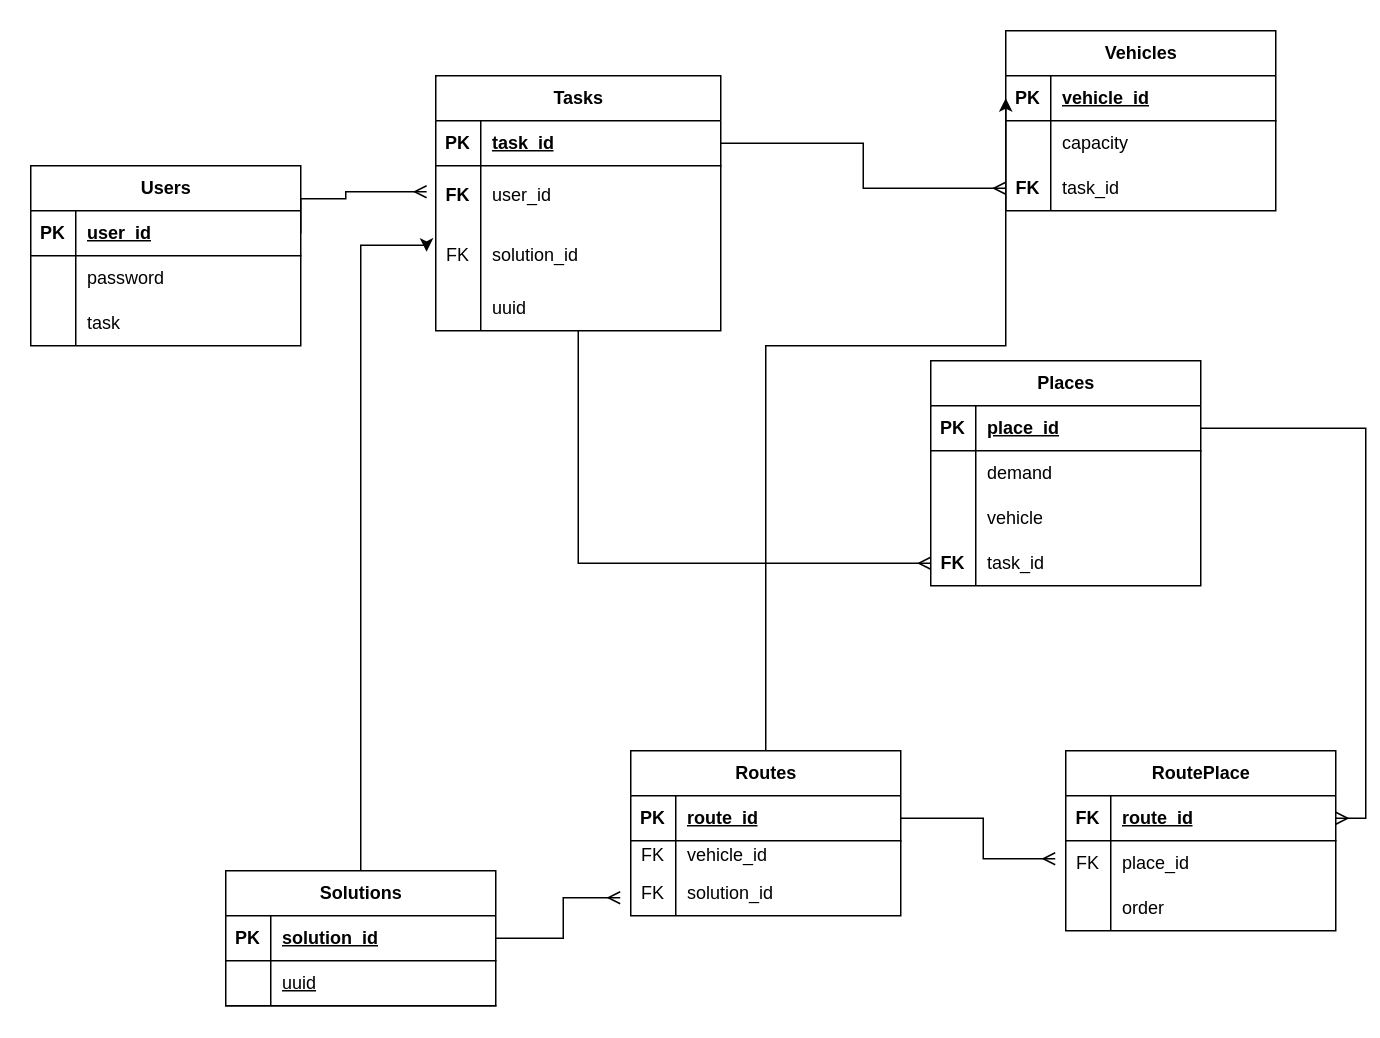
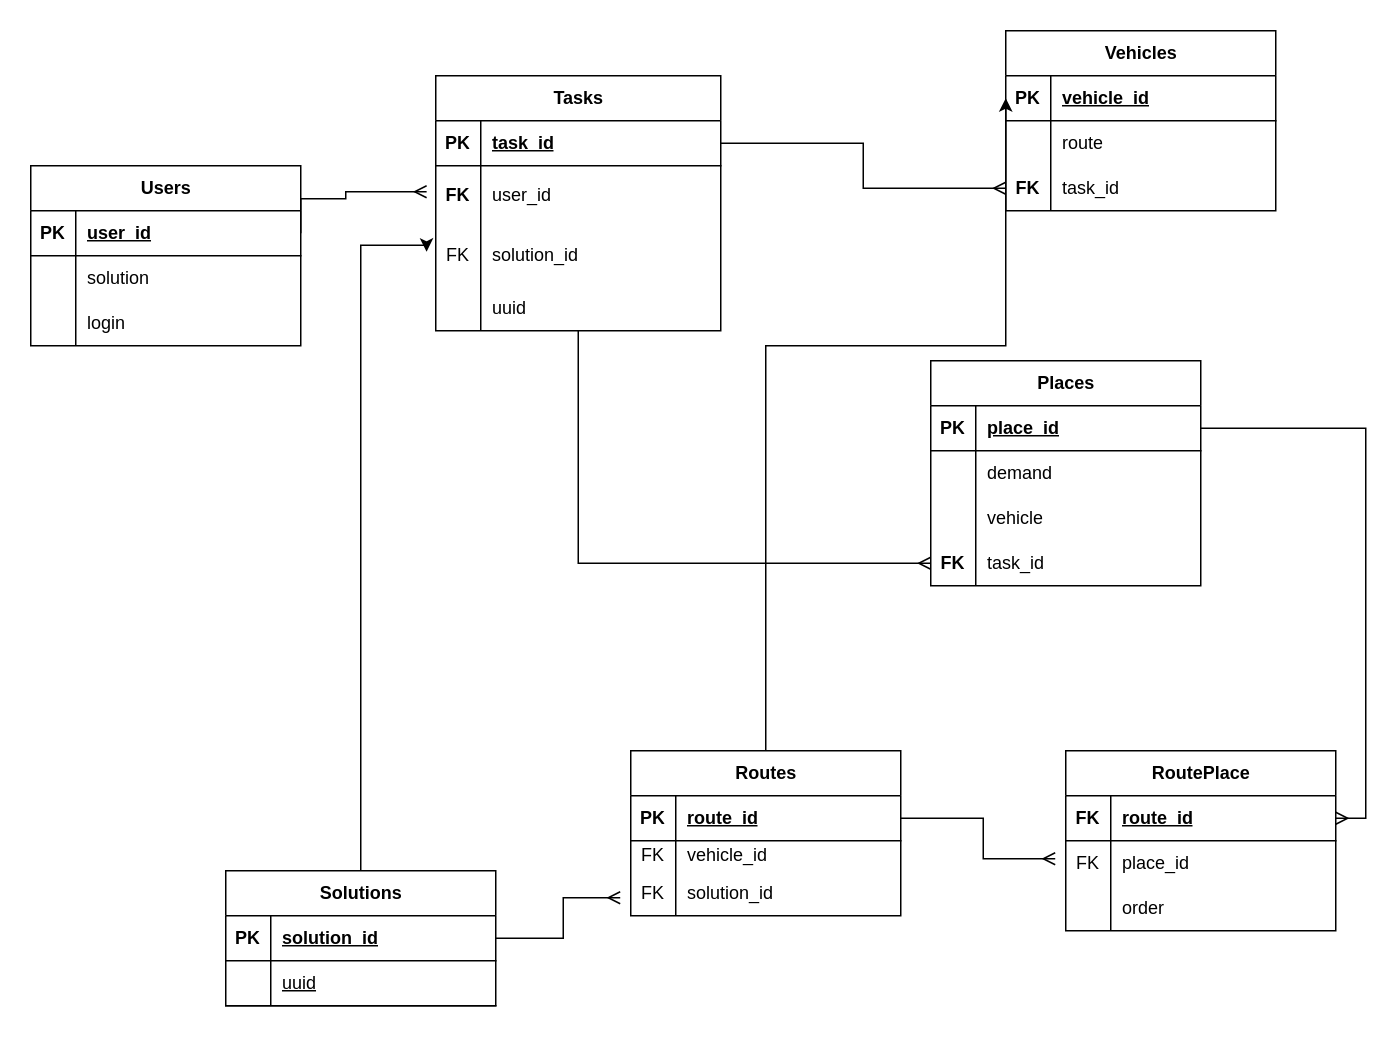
(1101, 143) -> (1088, 143)
(128, 278) -> (123, 278)
(108, 323) -> (108, 323)
